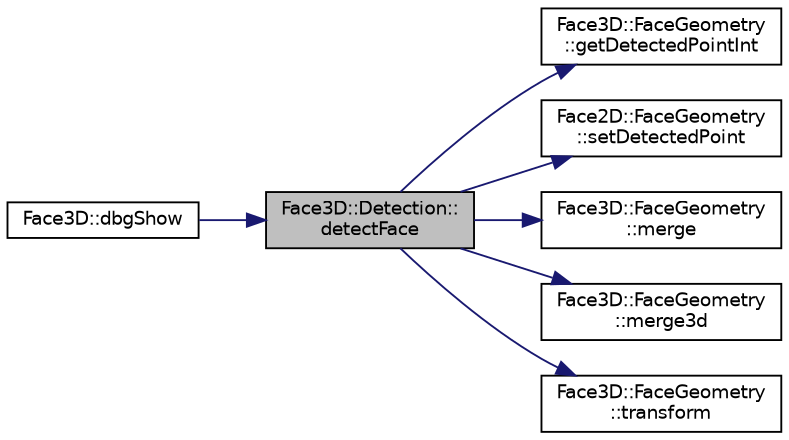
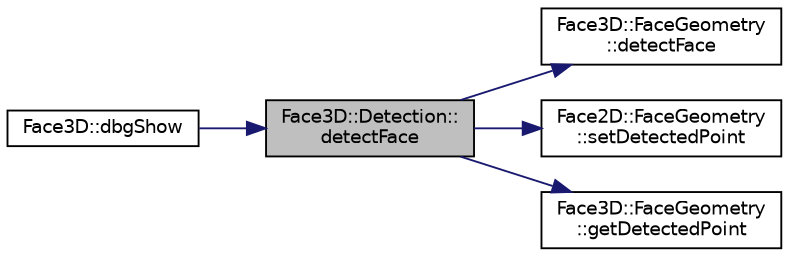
(661, 37) -> (661, 37)
(661, 220) -> (661, 220)
(661, 312) -> none
(661, 404) -> none
